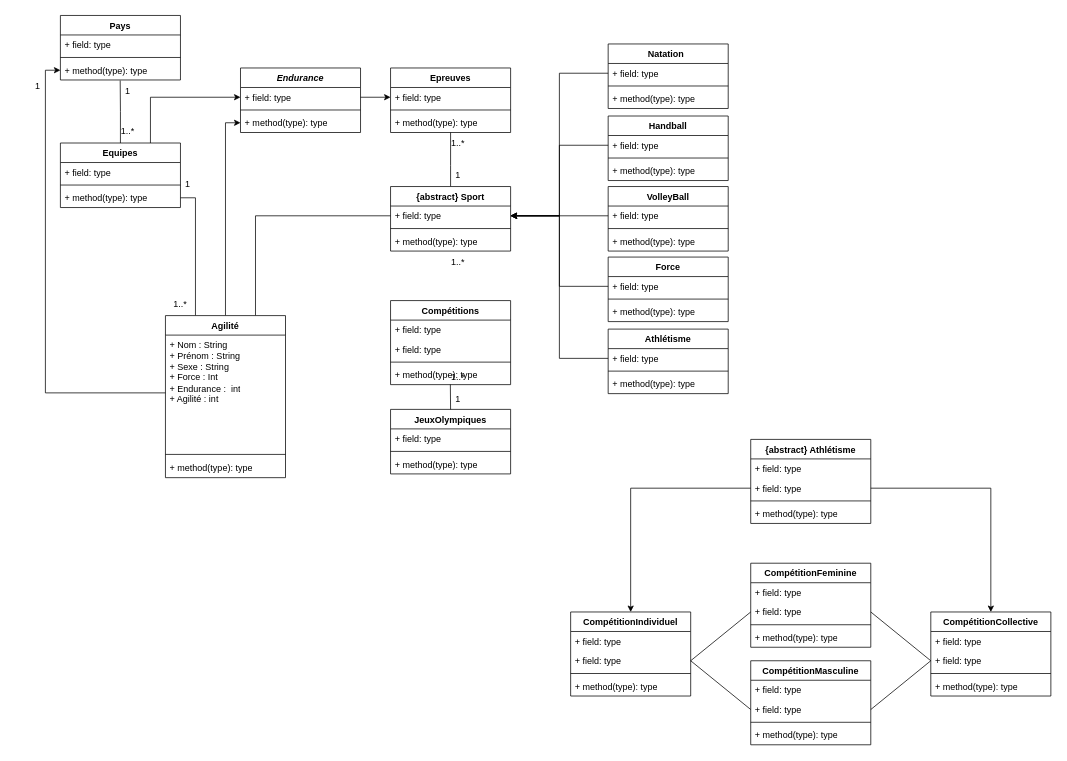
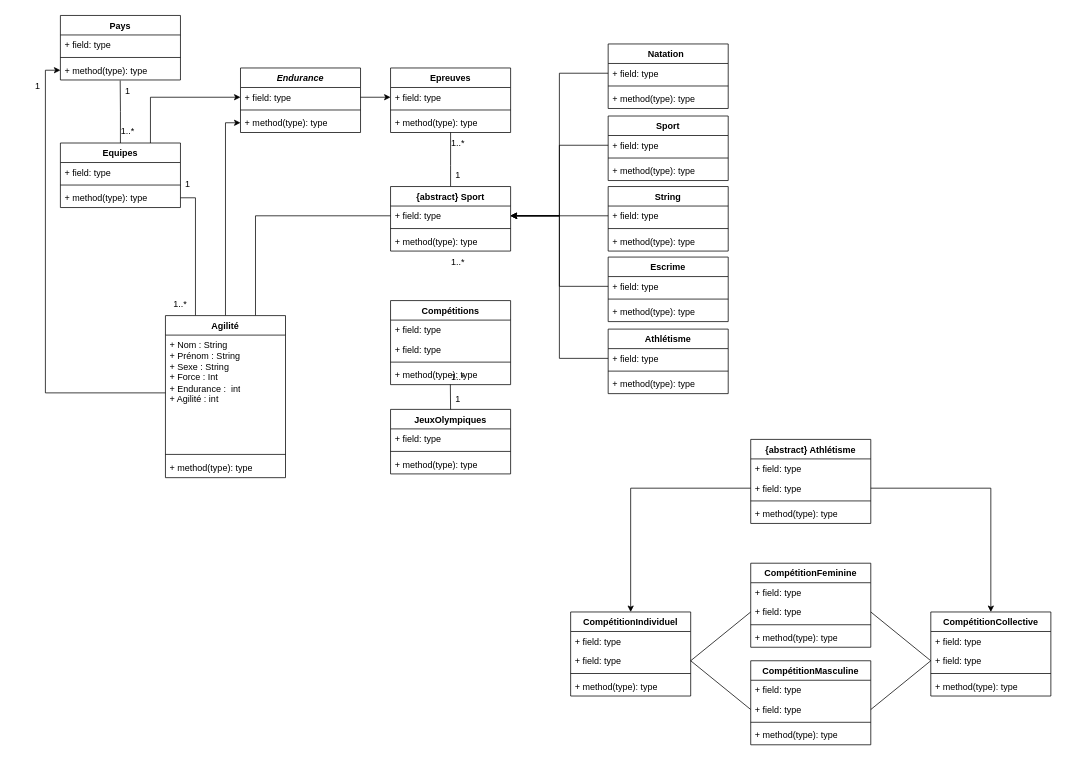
(668, 127) -> (668, 127)
(668, 197) -> (668, 197)
(668, 268) -> (668, 268)
